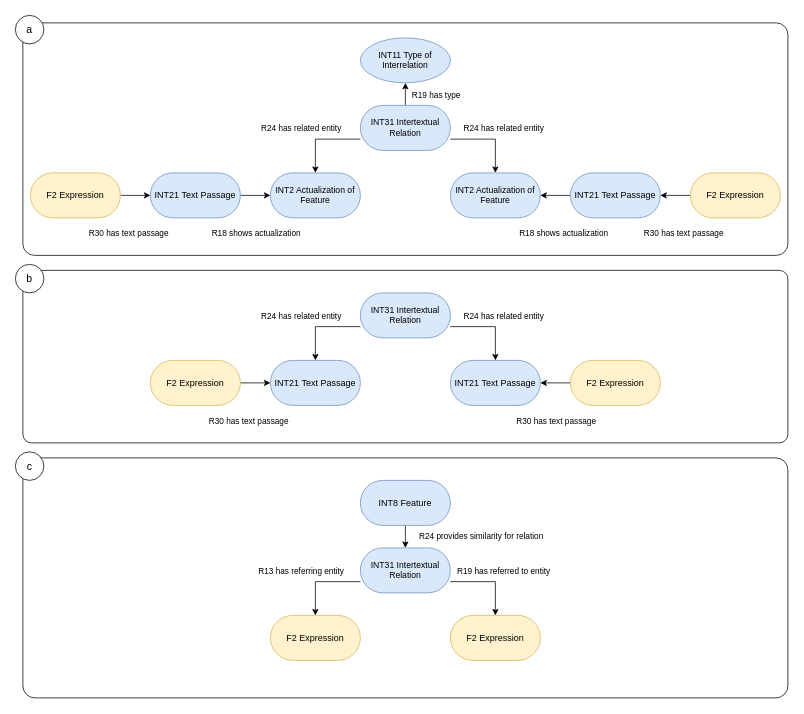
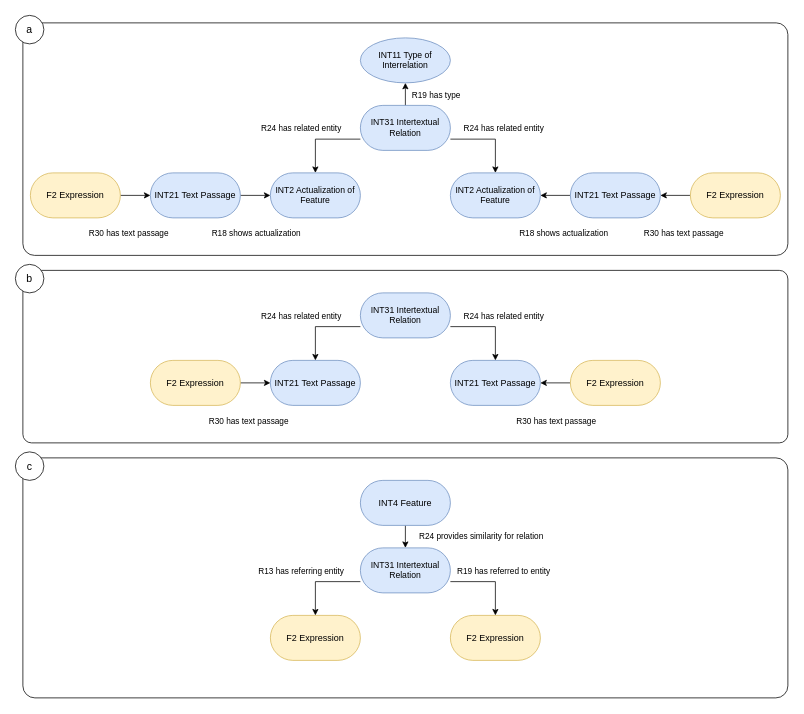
(405, 503) -> (405, 503)
